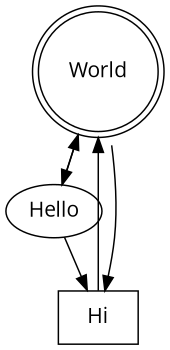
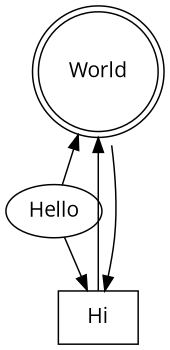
(71, 157) -> none
